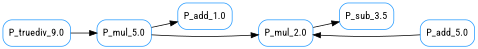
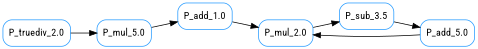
none -> (403, 24)
(37, 33) -> (37, 33)
(201, 36) -> (242, 24)
